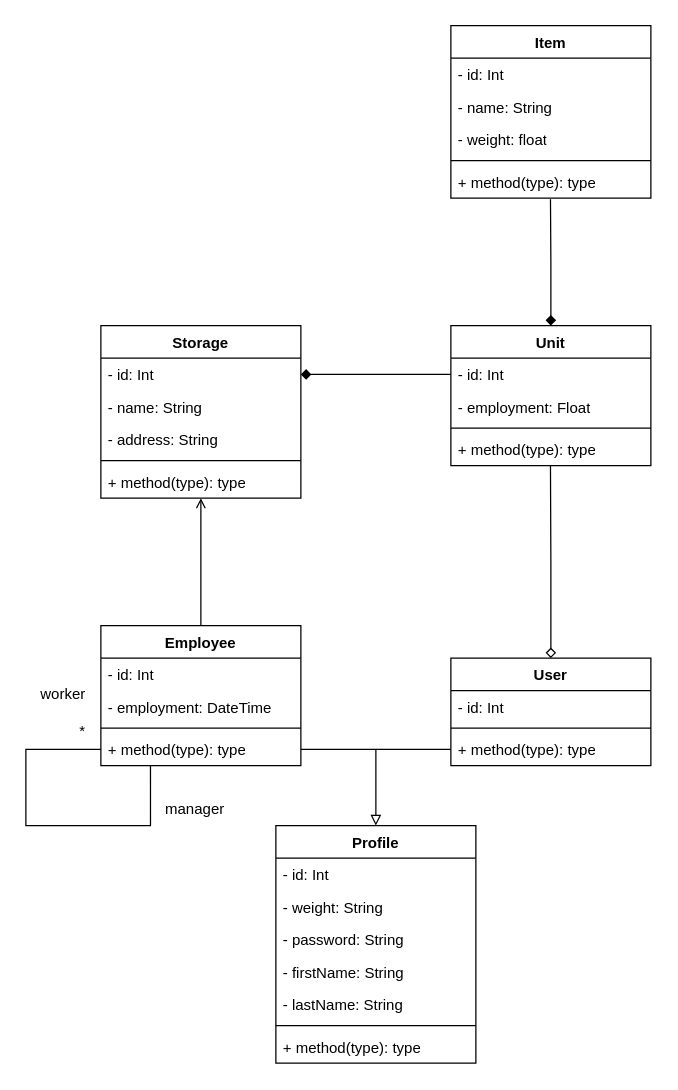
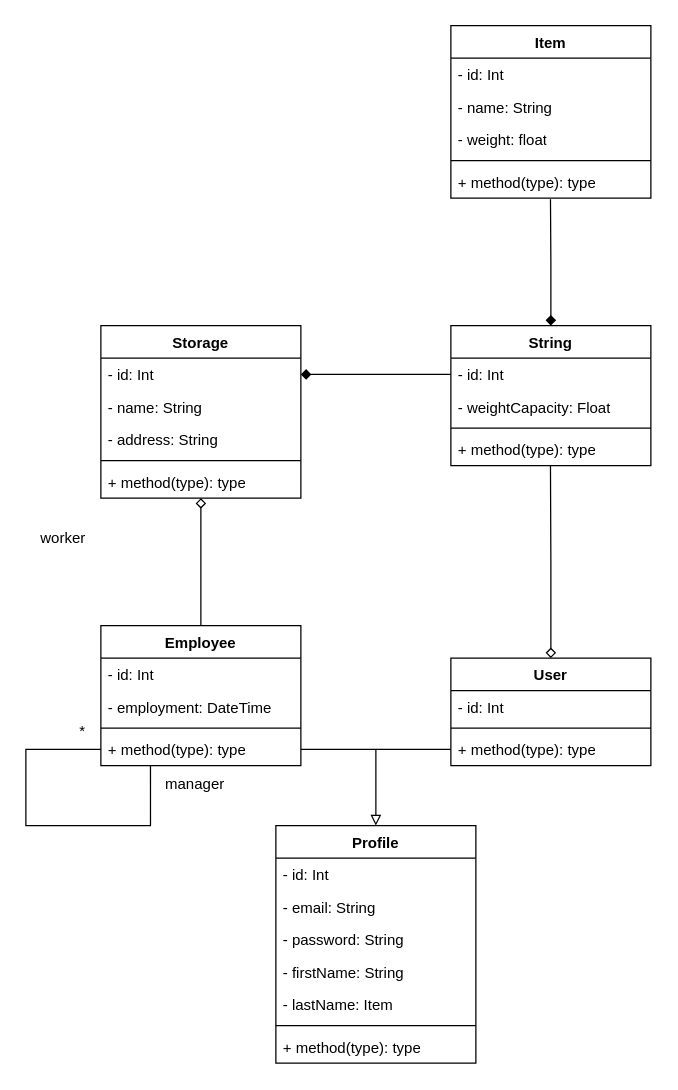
(551, 343) -> (551, 343)
(528, 408) -> (543, 408)
(201, 505) -> (201, 508)
(63, 694) -> (63, 538)
(194, 809) -> (194, 784)
(341, 908) -> (334, 908)
(349, 1006) -> (343, 1006)
